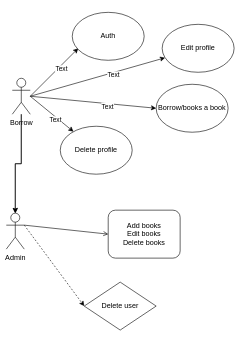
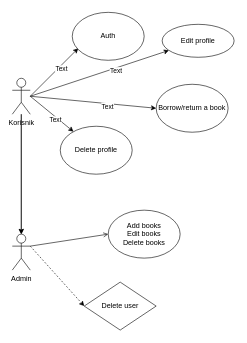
(198, 48) -> (198, 41)
(192, 108) -> (192, 108)
(22, 123) -> (22, 123)
(15, 231) -> (21, 252)
(144, 234) -> (144, 234)
